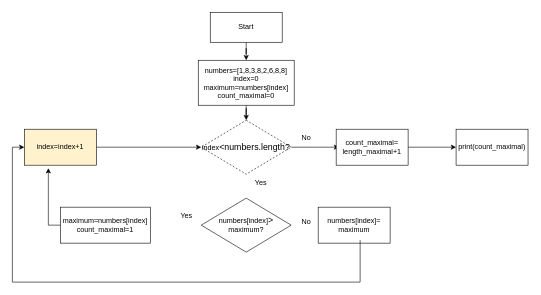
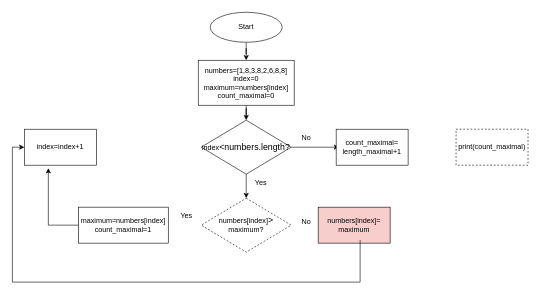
(246, 27) -> (246, 27)
(60, 147) -> (60, 147)
(195, 147) -> none
(246, 147) -> (246, 147)
(450, 147) -> none
(492, 147) -> (492, 147)
none -> (246, 192)
(105, 225) -> (123, 225)
(246, 225) -> (246, 225)
(354, 225) -> (354, 225)
